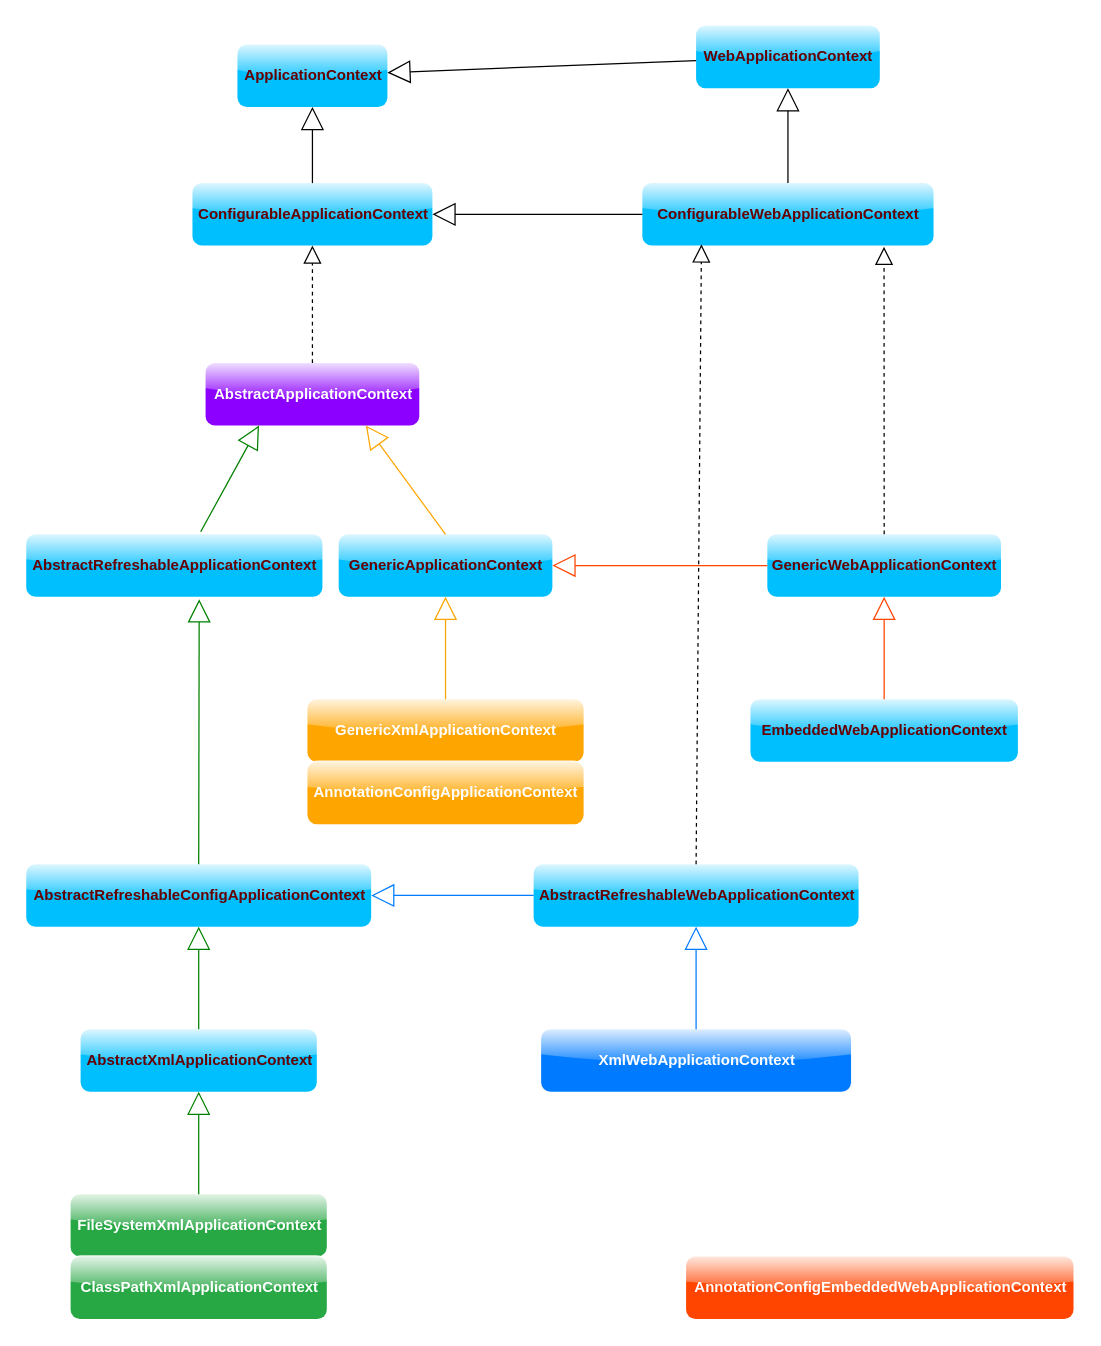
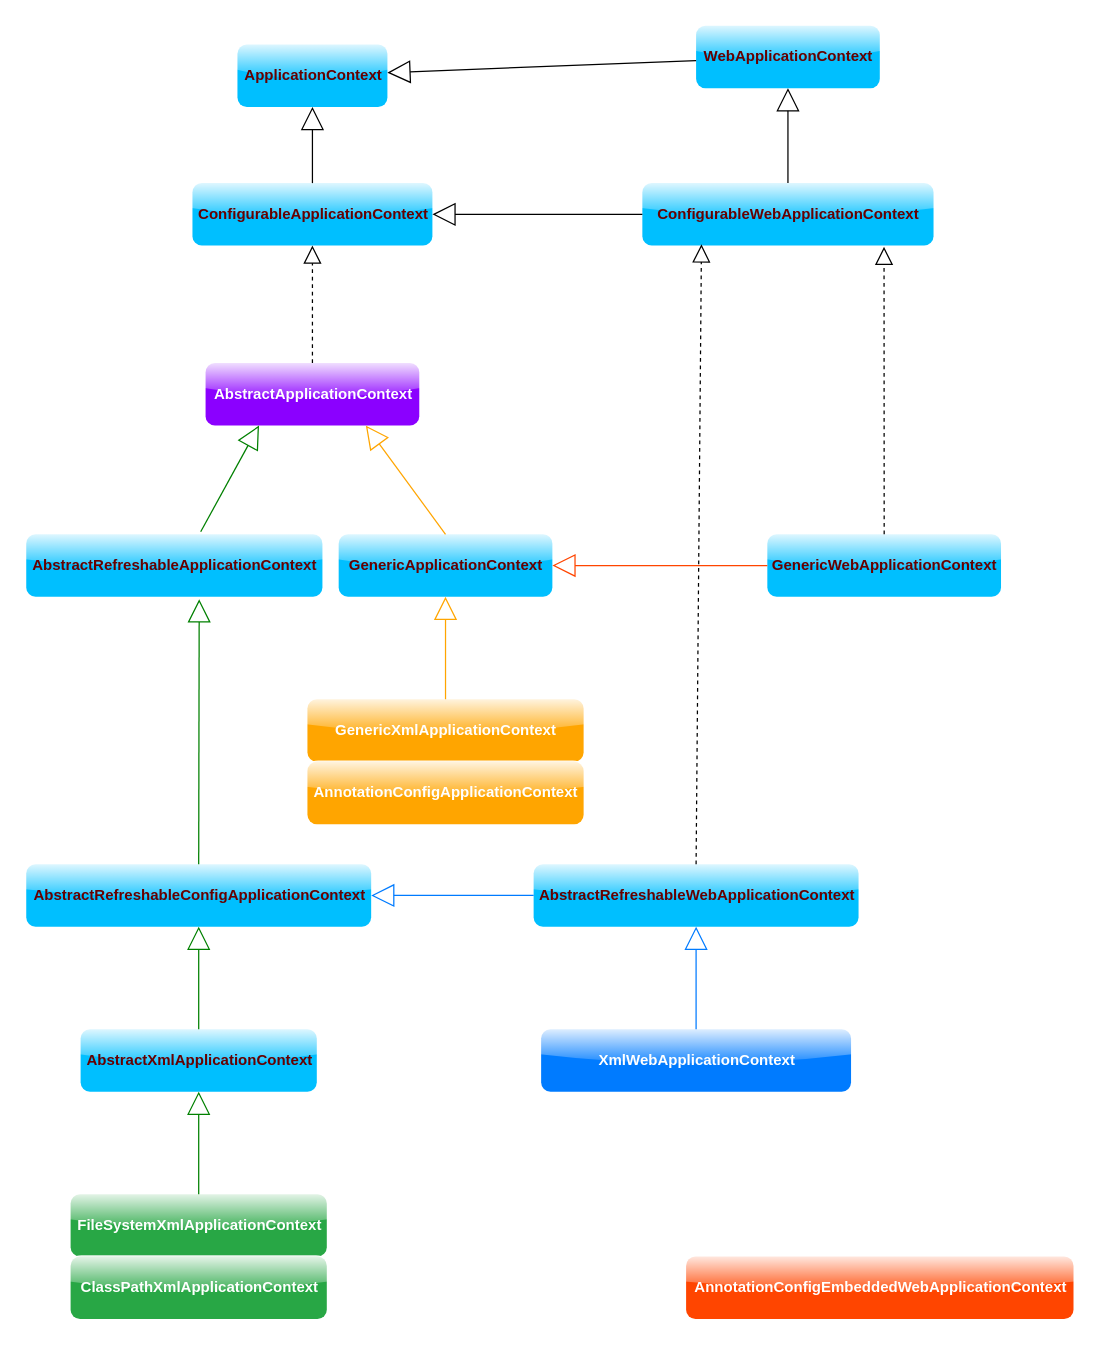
(884, 660) -> none
(884, 731) -> none
